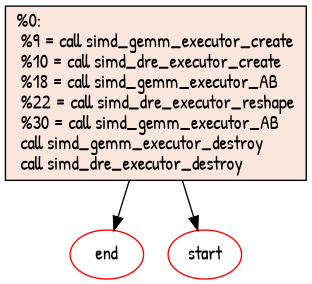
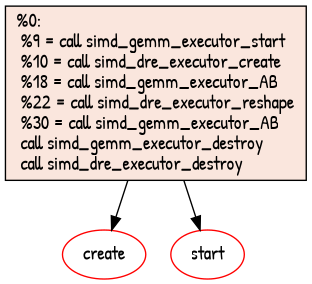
(155, 42) -> (151, 42)
(107, 255) -> (104, 255)
